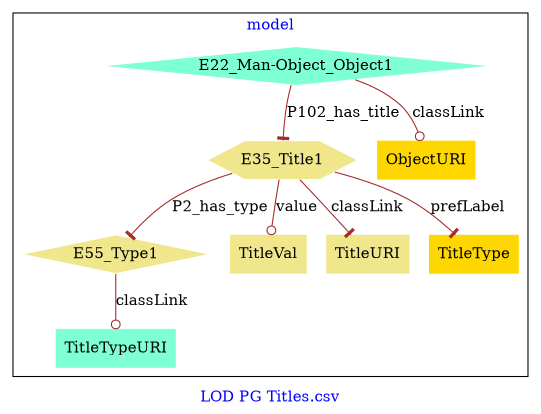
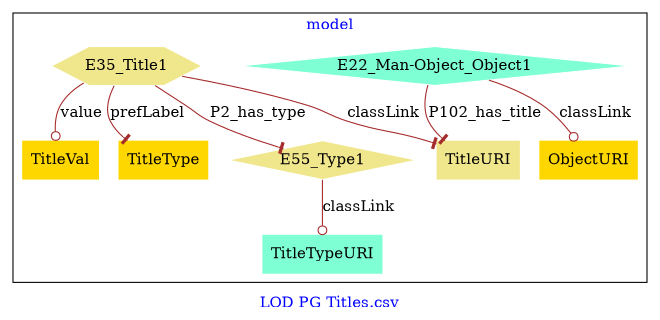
(286, 110) -> (426, 113)
(268, 254) -> (61, 160)
